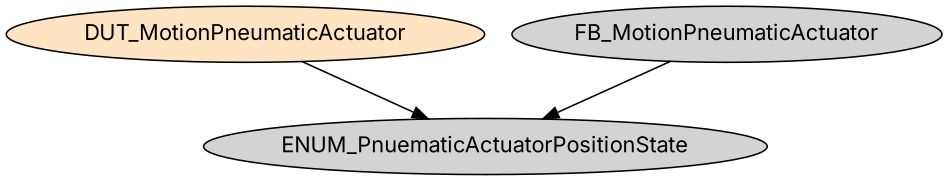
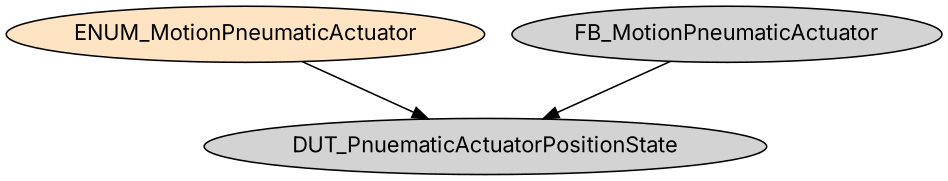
(245, 34) -> (245, 34)
(485, 146) -> (485, 146)
